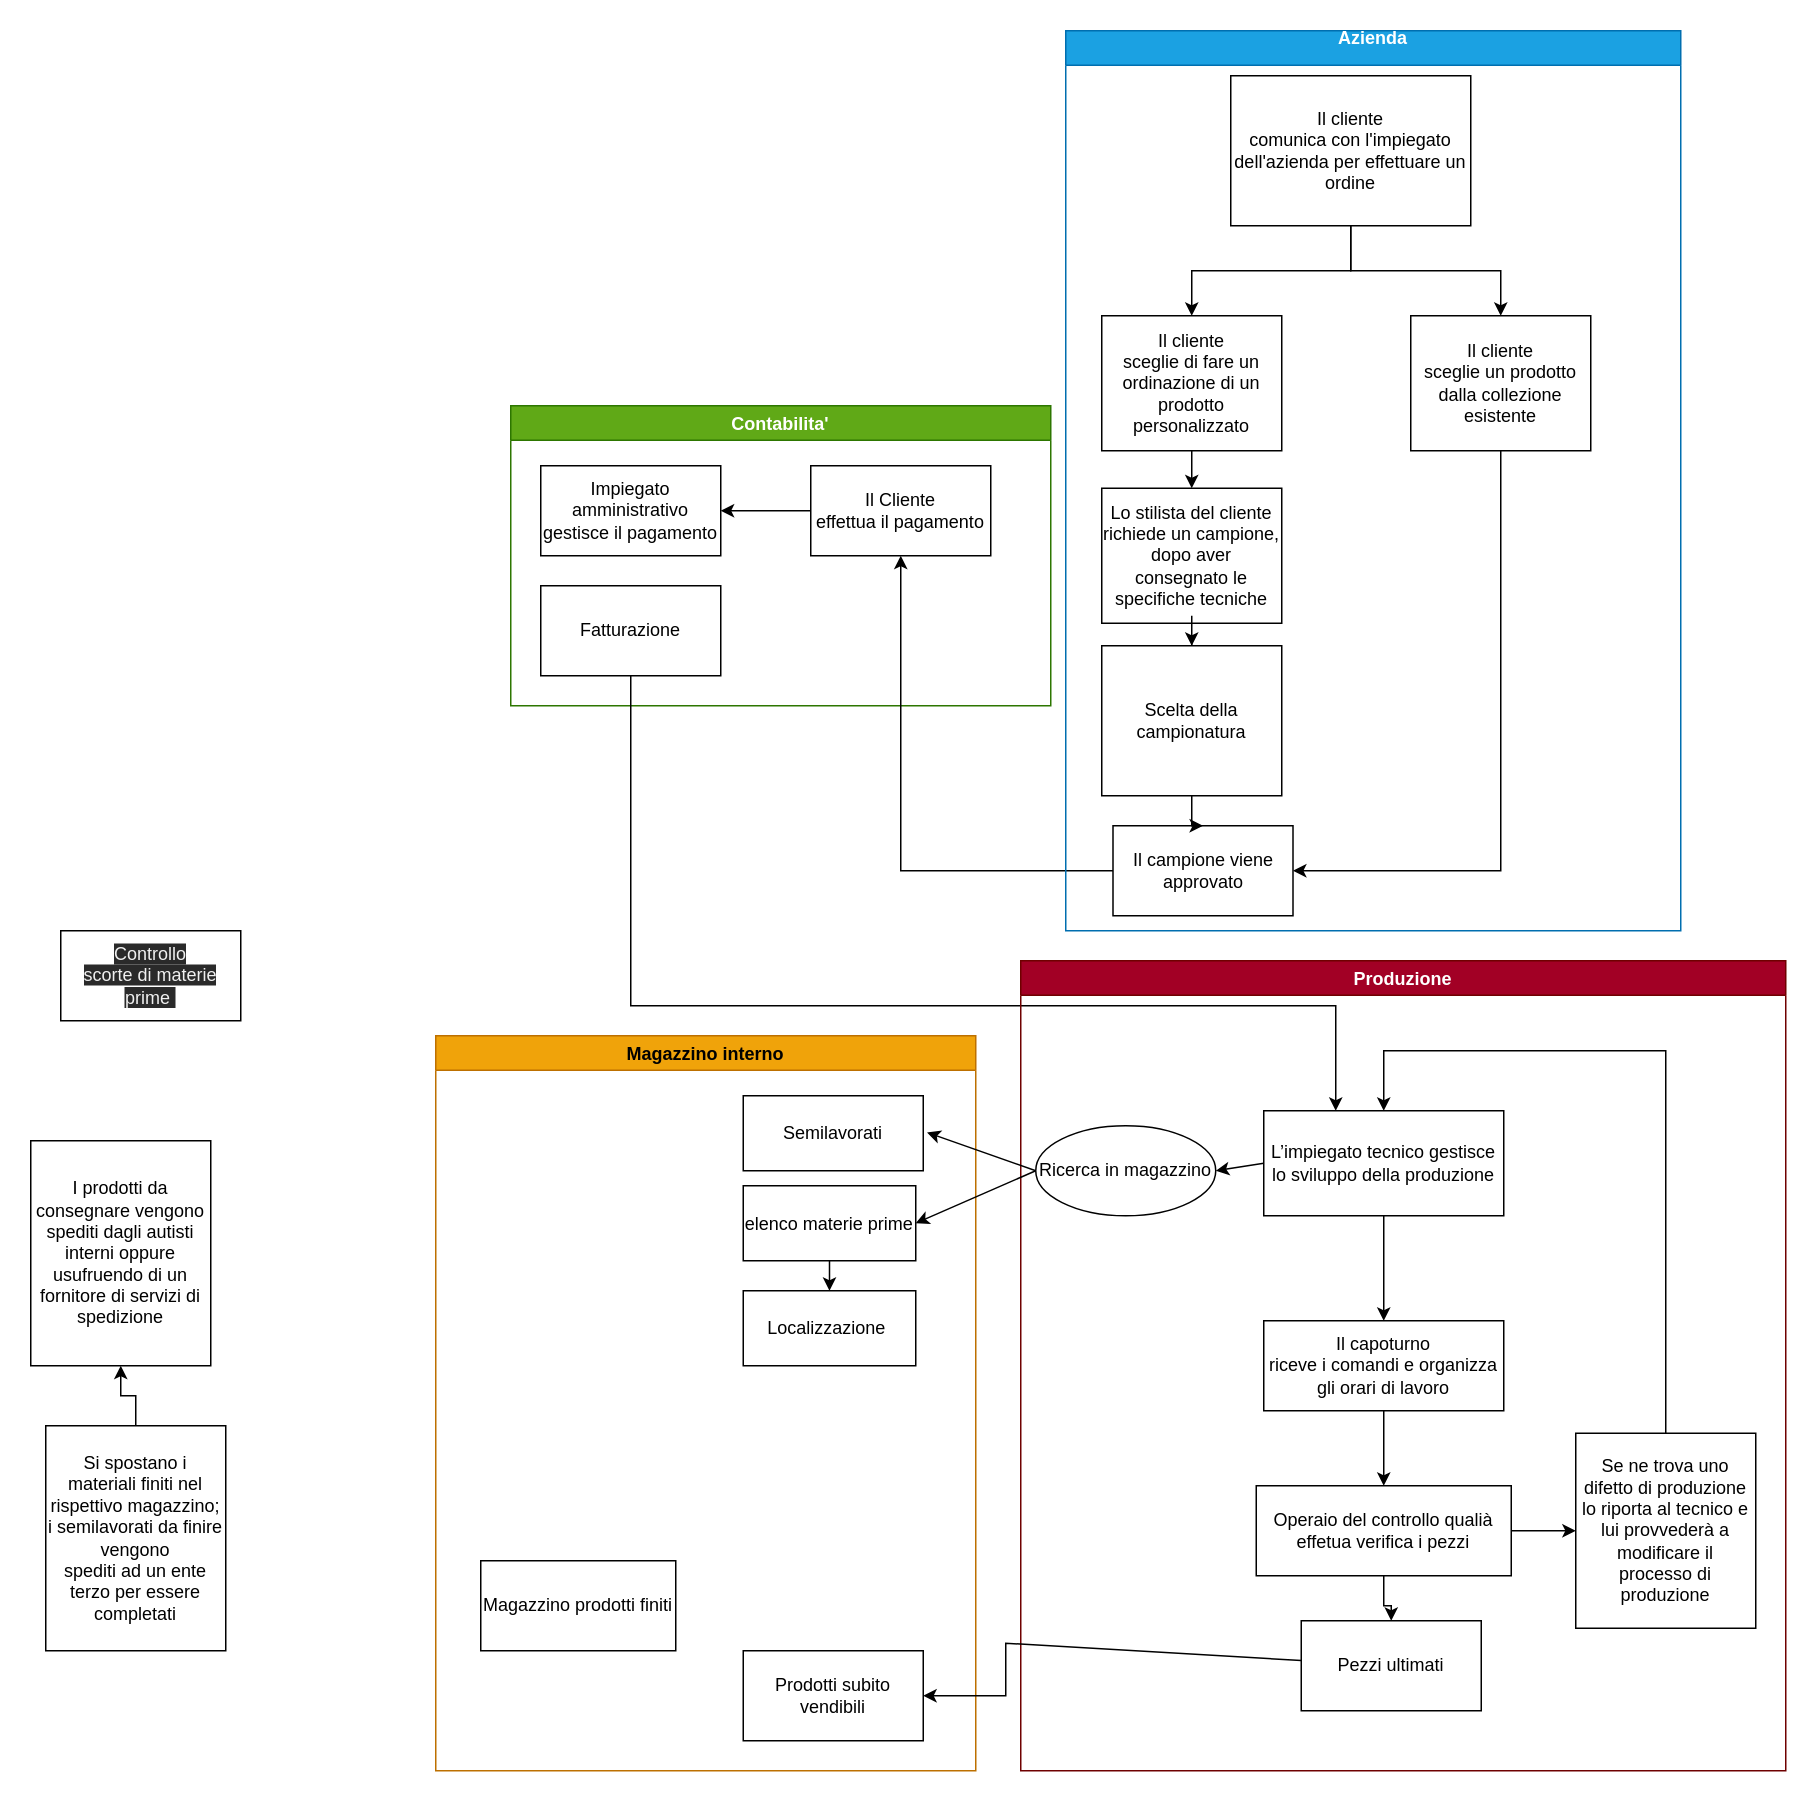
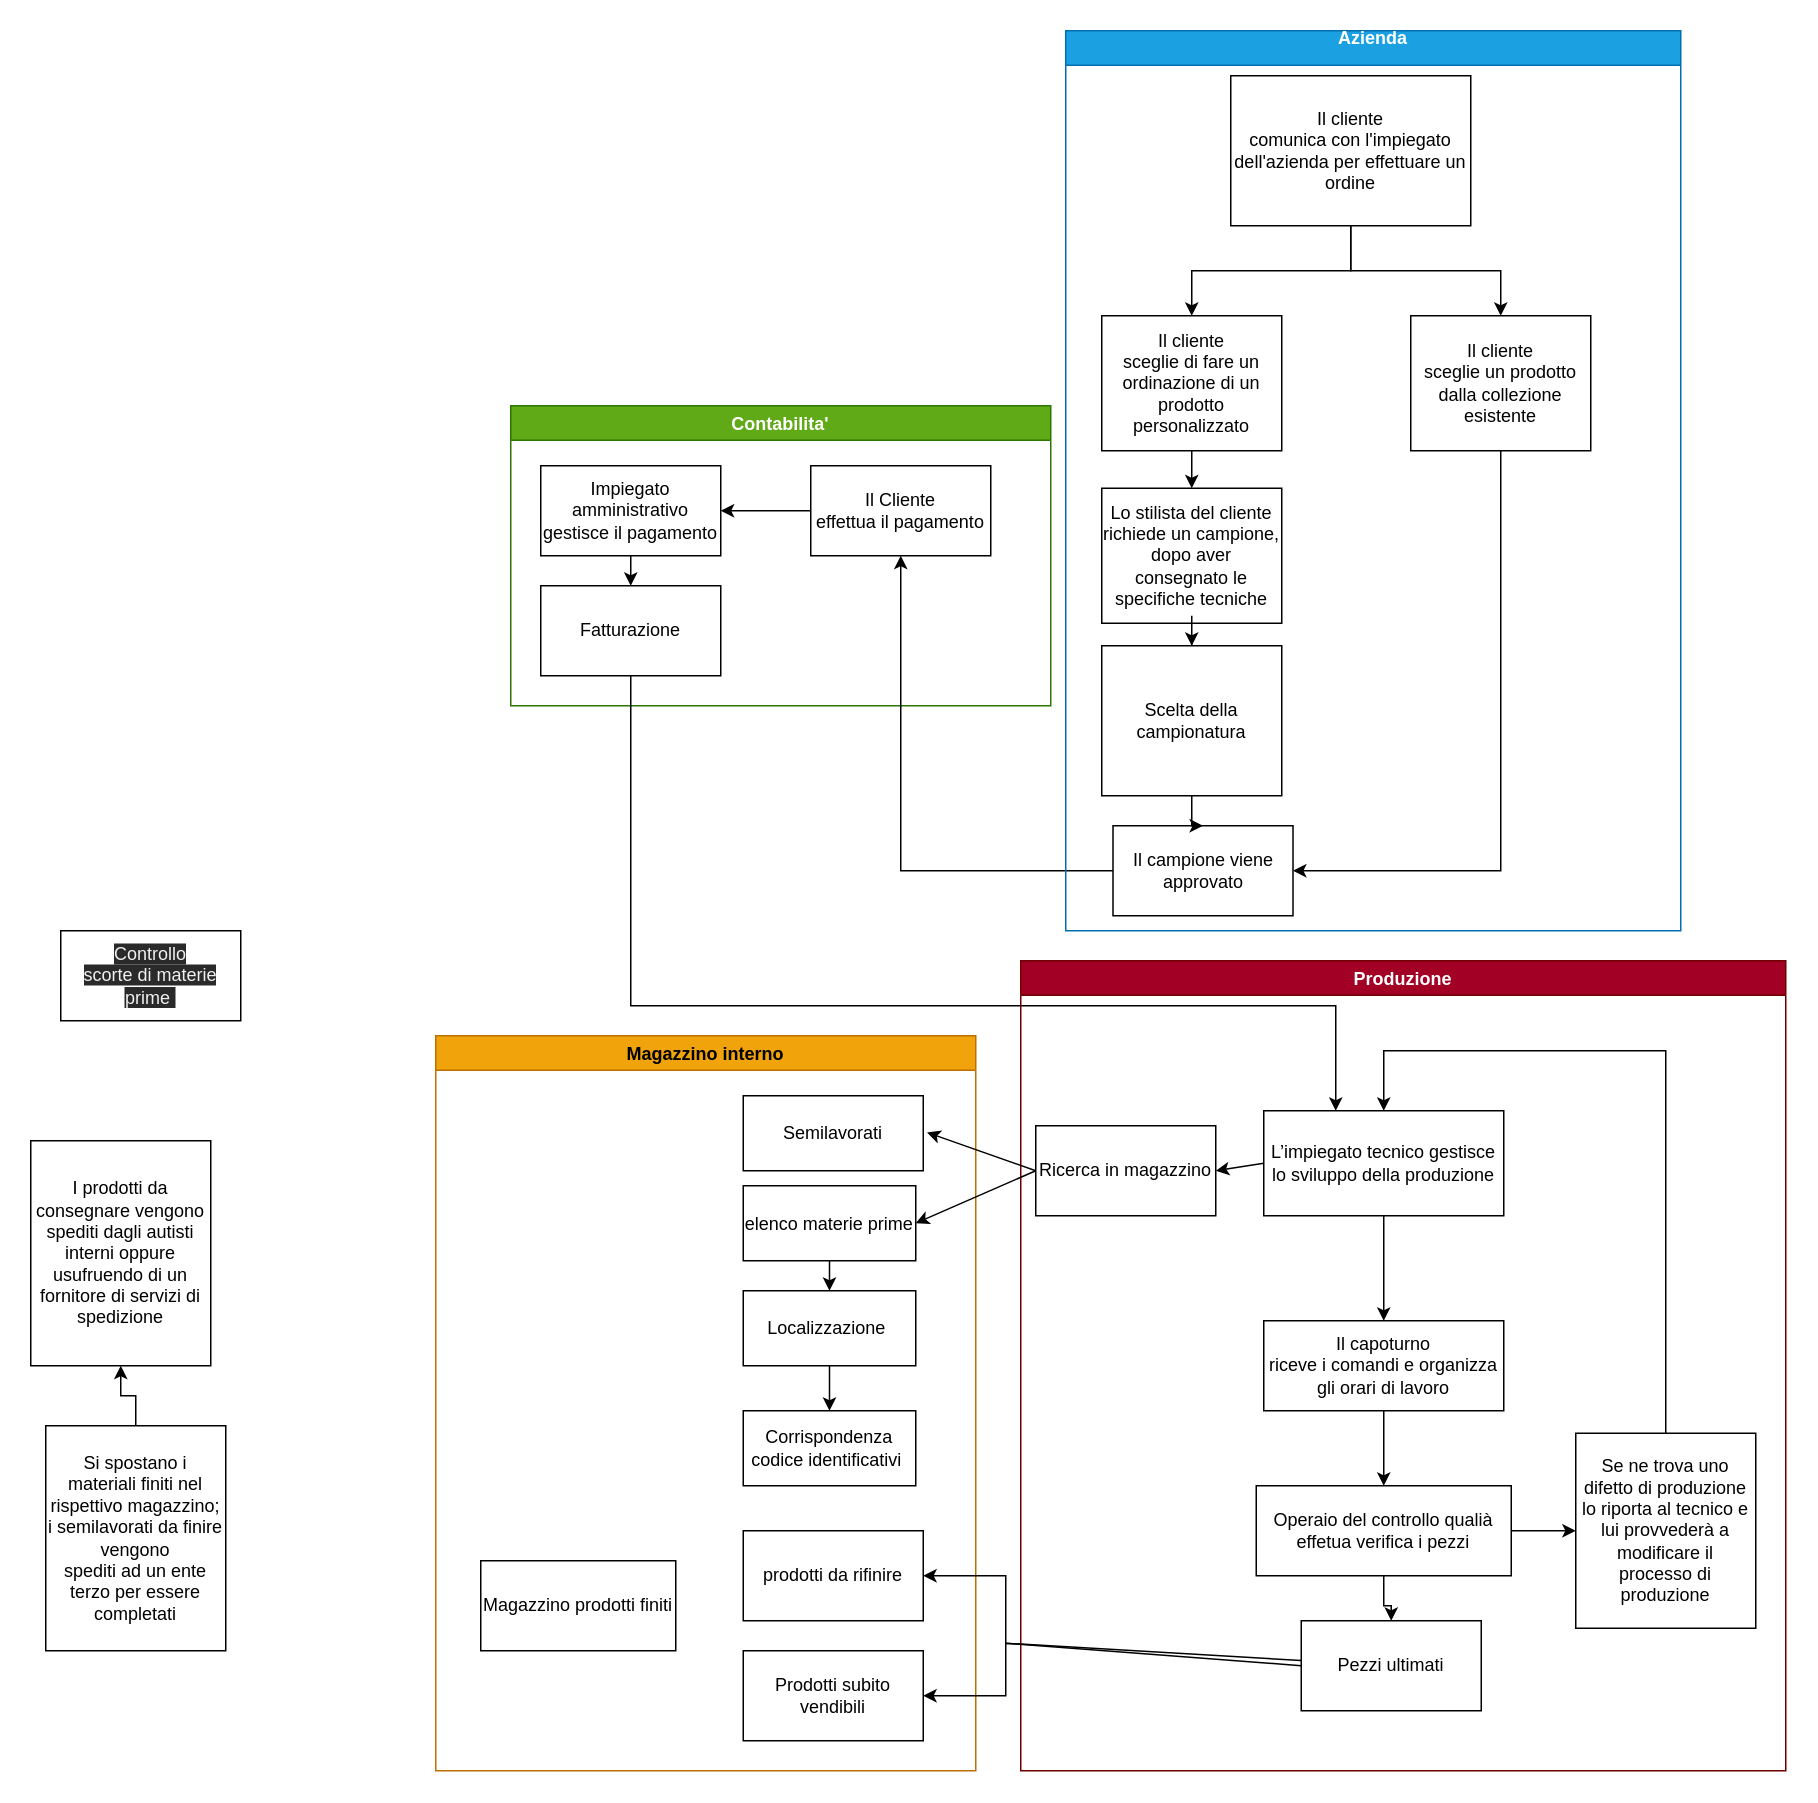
none -> (631, 566)
(1126, 1171) -> (1126, 1171)
none -> (830, 1383)
none -> (830, 1448)
none -> (833, 1576)
none -> (1175, 1656)
